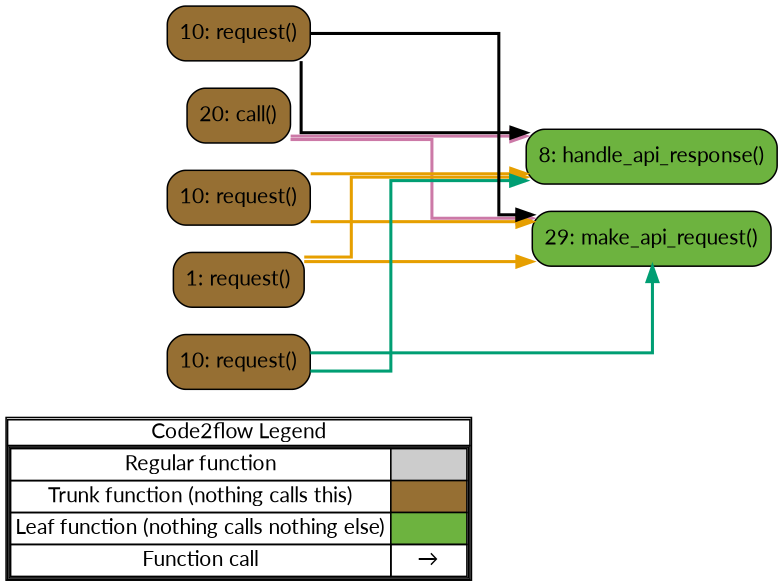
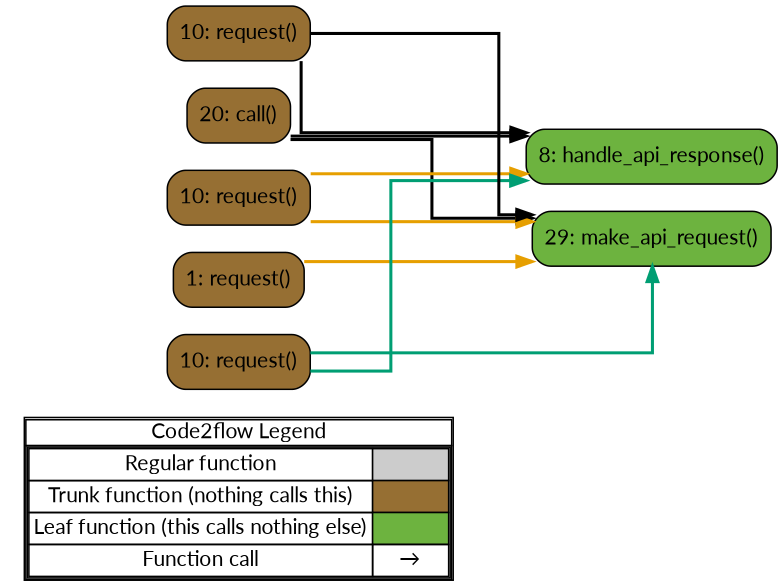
(401, 136) -> (401, 136)
(432, 151) -> (432, 151)
(351, 190) -> none
(201, 528) -> (201, 528)
